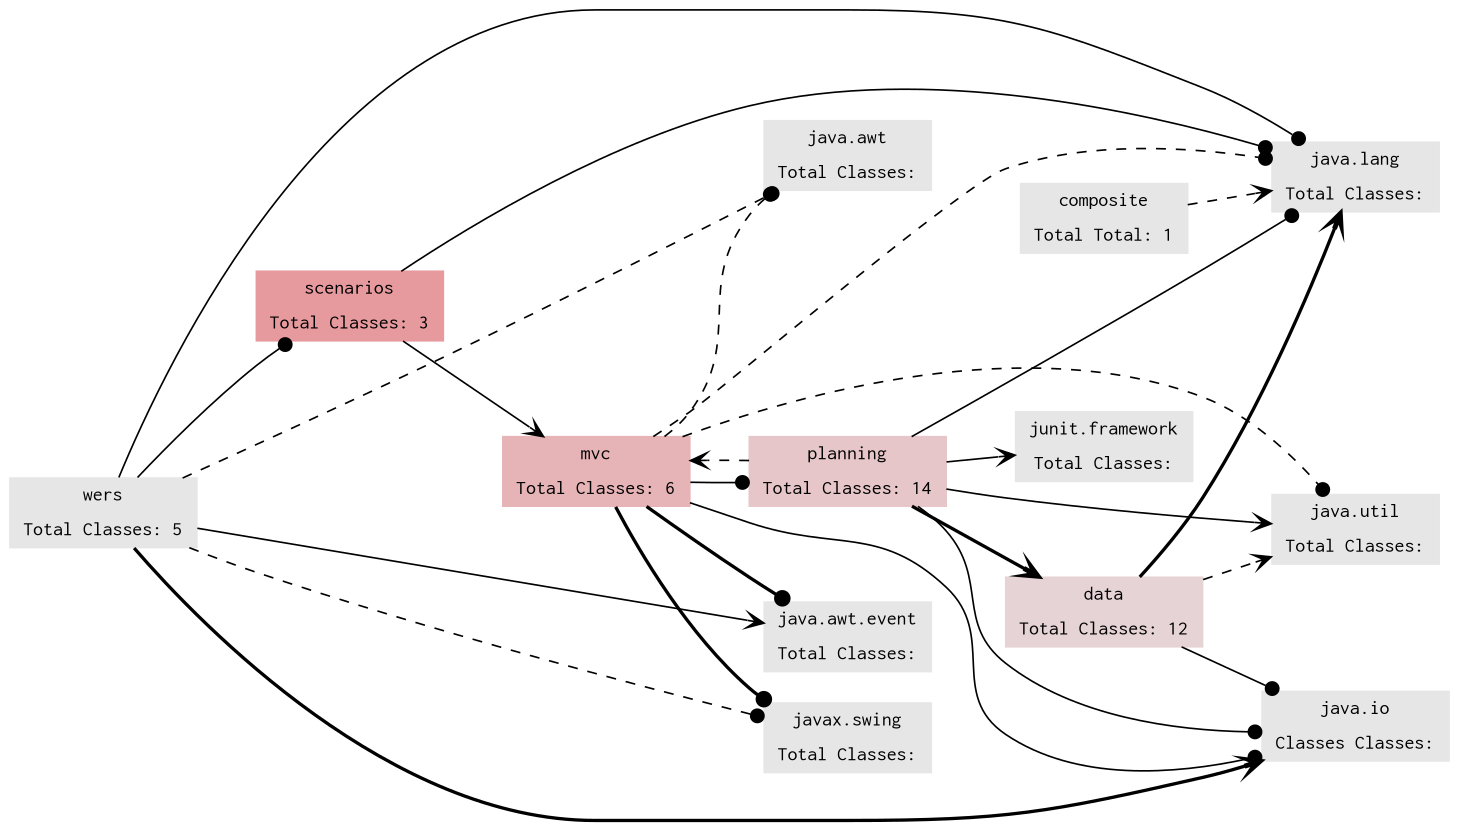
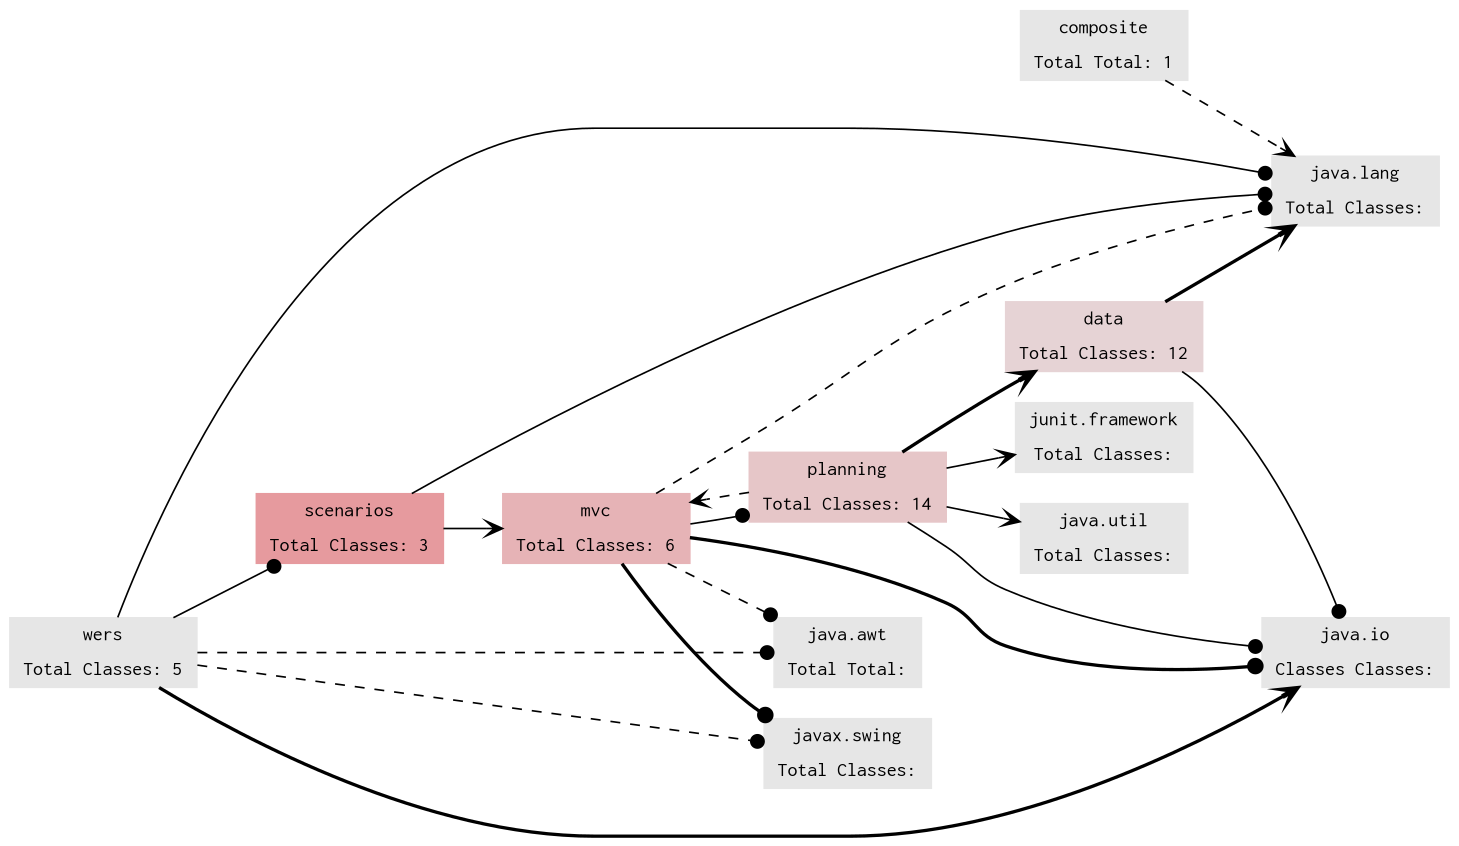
(848, 172) -> (848, 669)
(1100, 330) -> none
(996, 369) -> none
(1229, 571) -> none
(848, 637) -> none
(973, 651) -> (968, 618)
